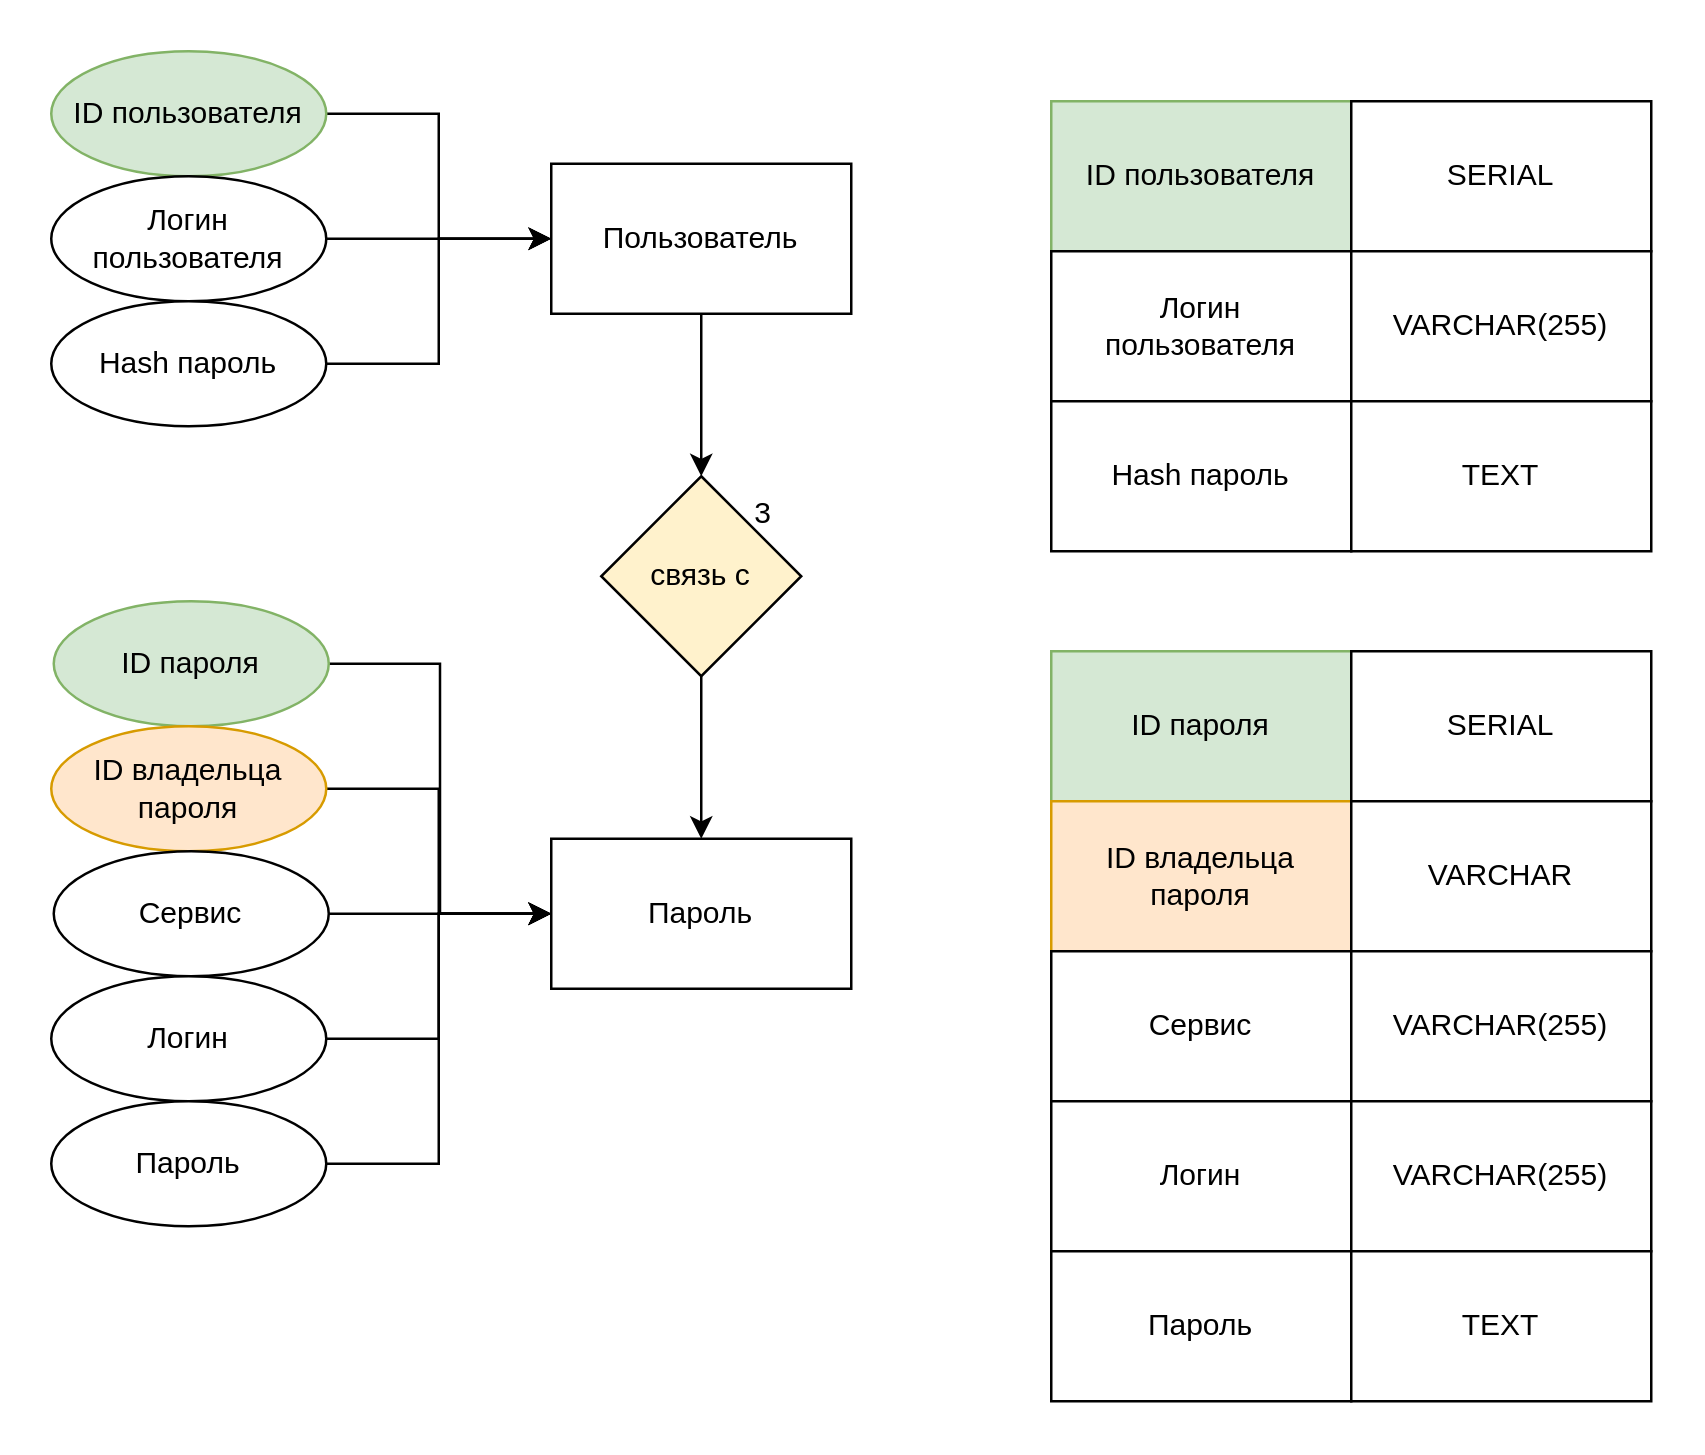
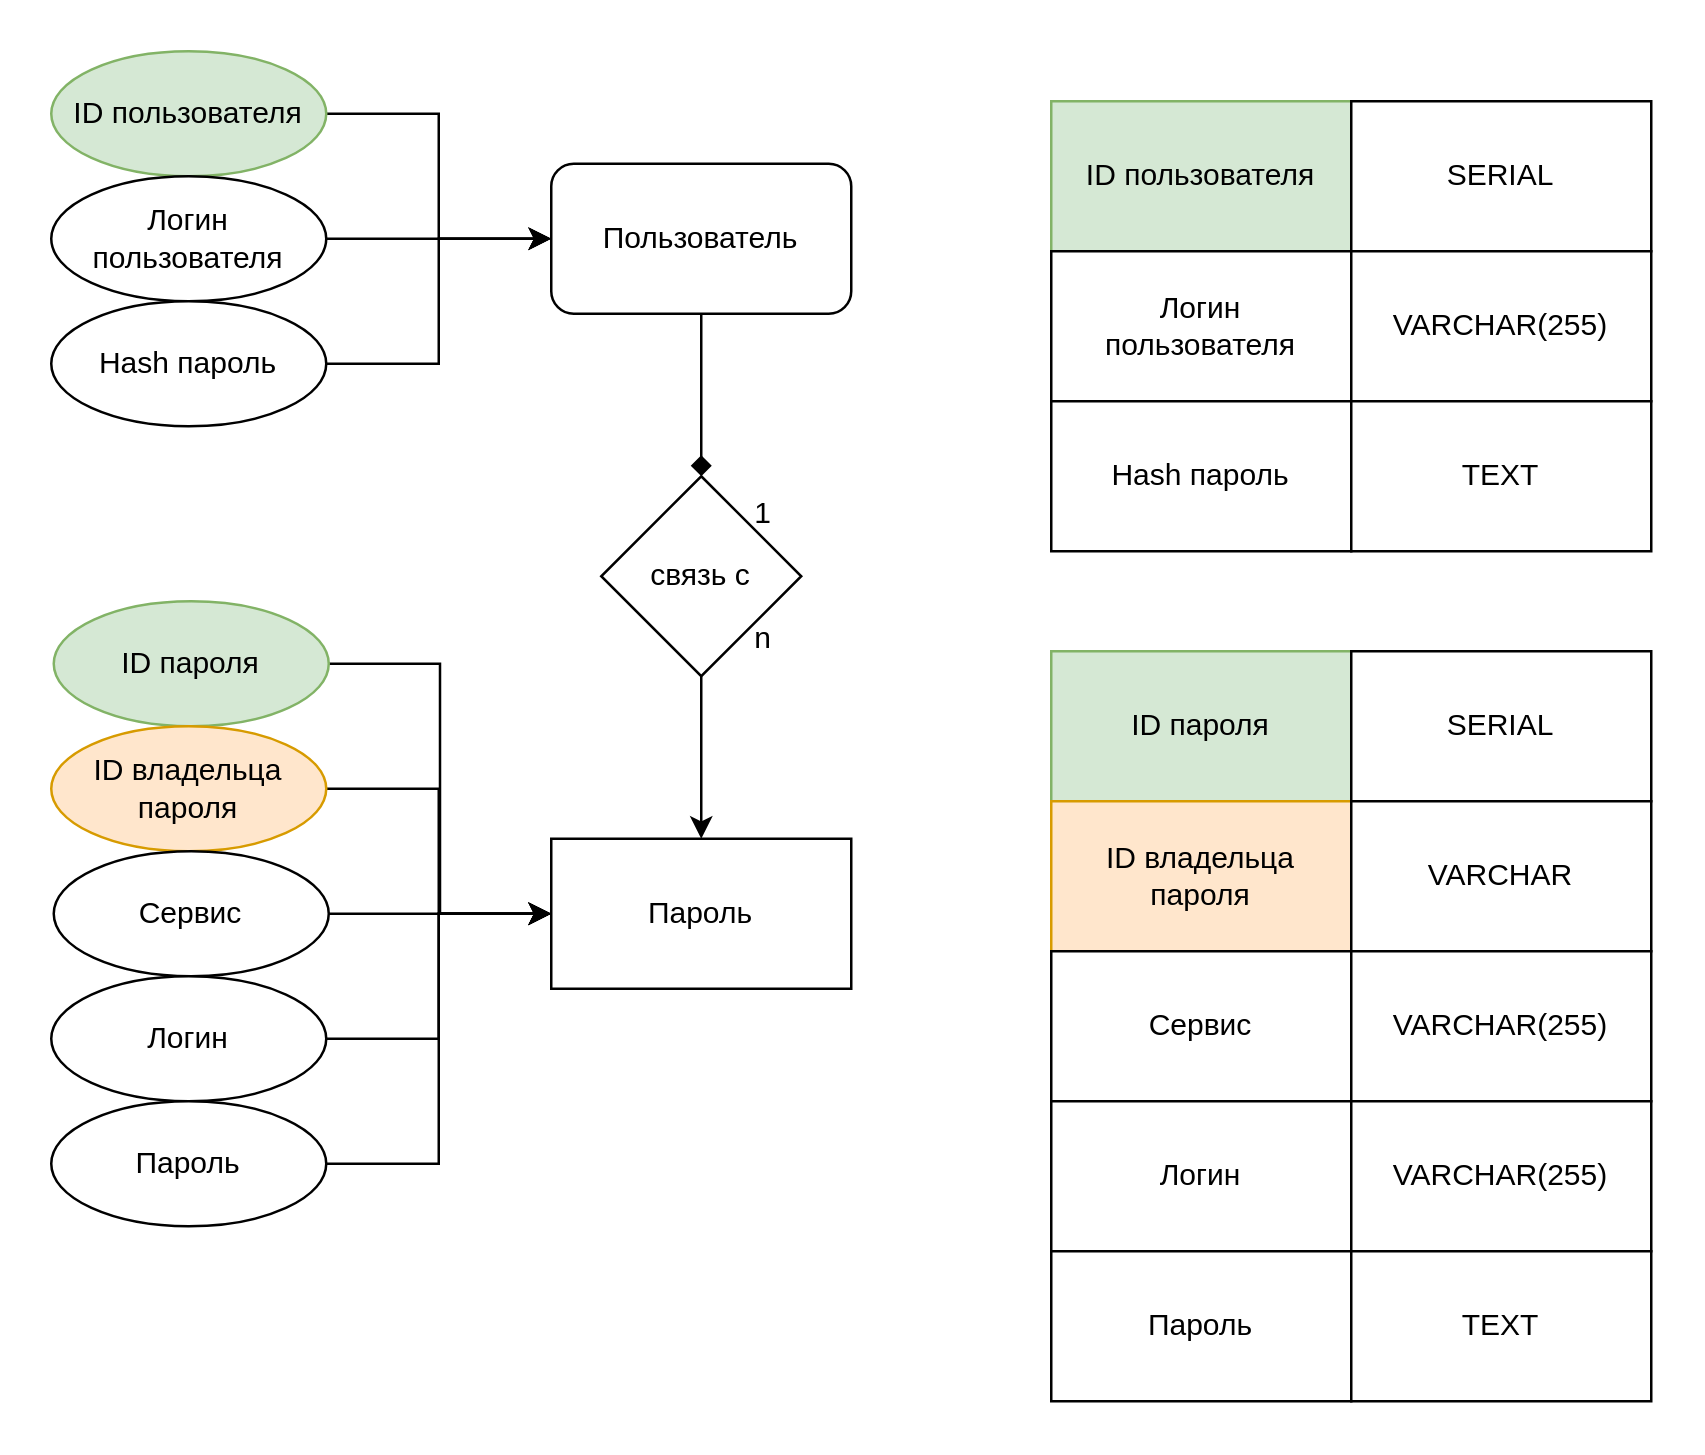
(701, 239) -> (701, 239)
(701, 457) -> (701, 456)
(764, 514) -> (764, 514)
(701, 576) -> (701, 576)
none -> (764, 639)
